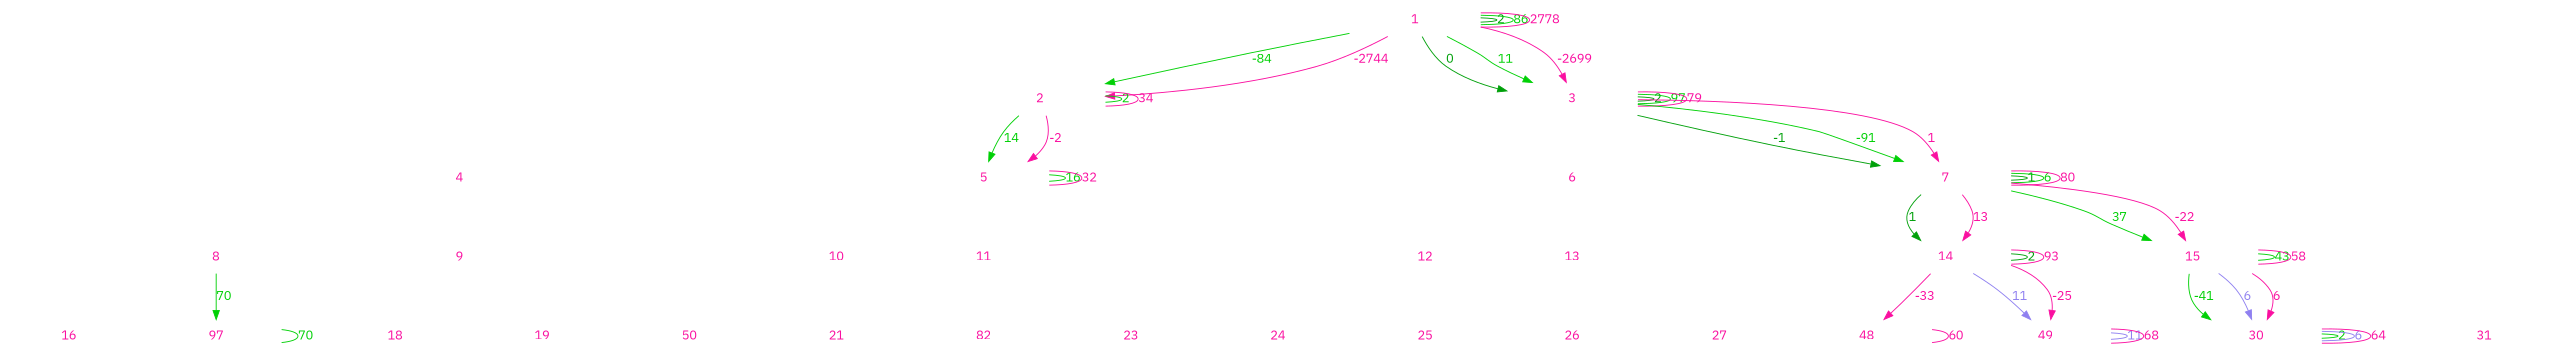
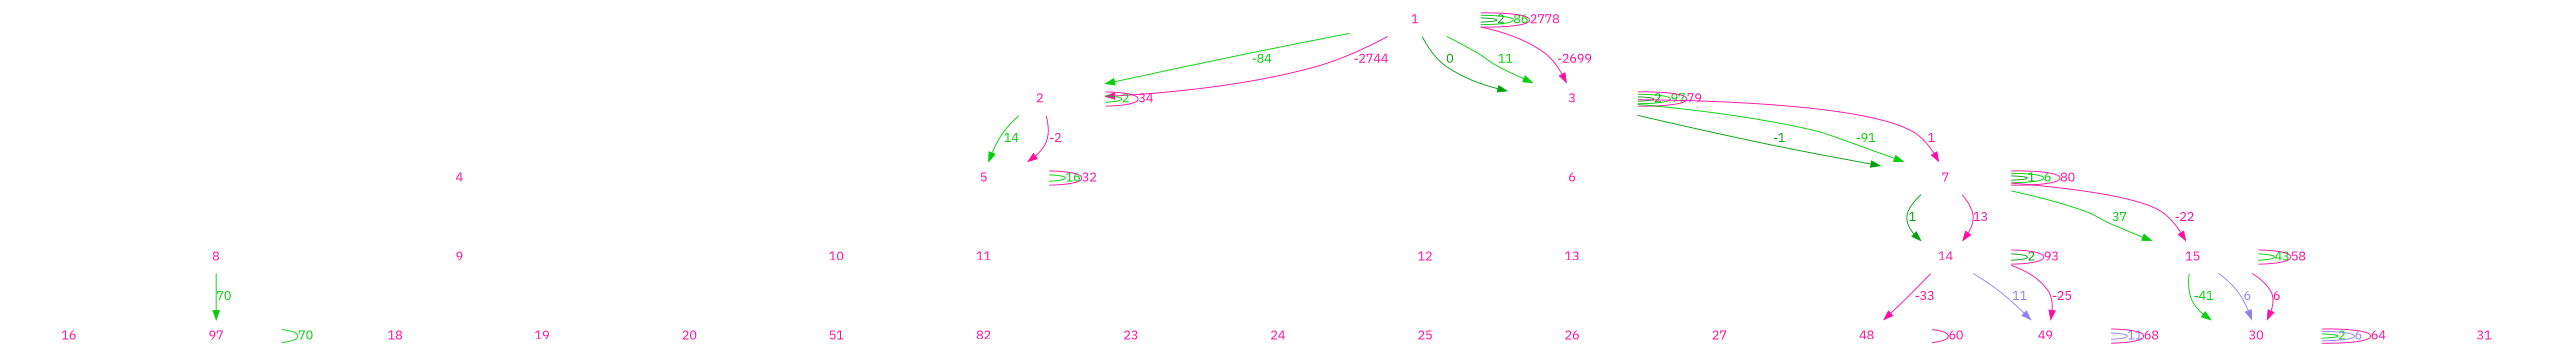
(689, 336) -> (689, 336)
(837, 336) -> (837, 336)
